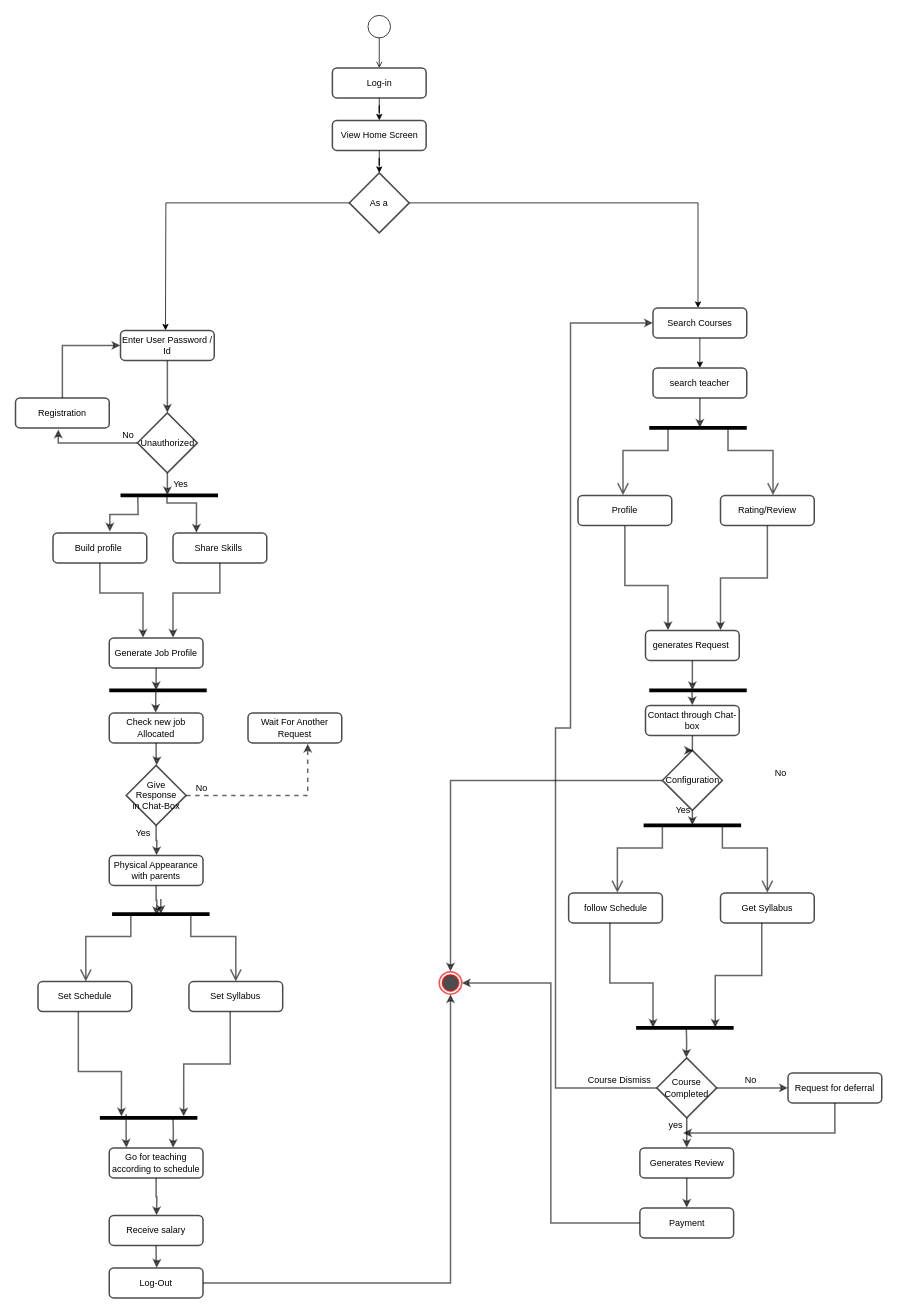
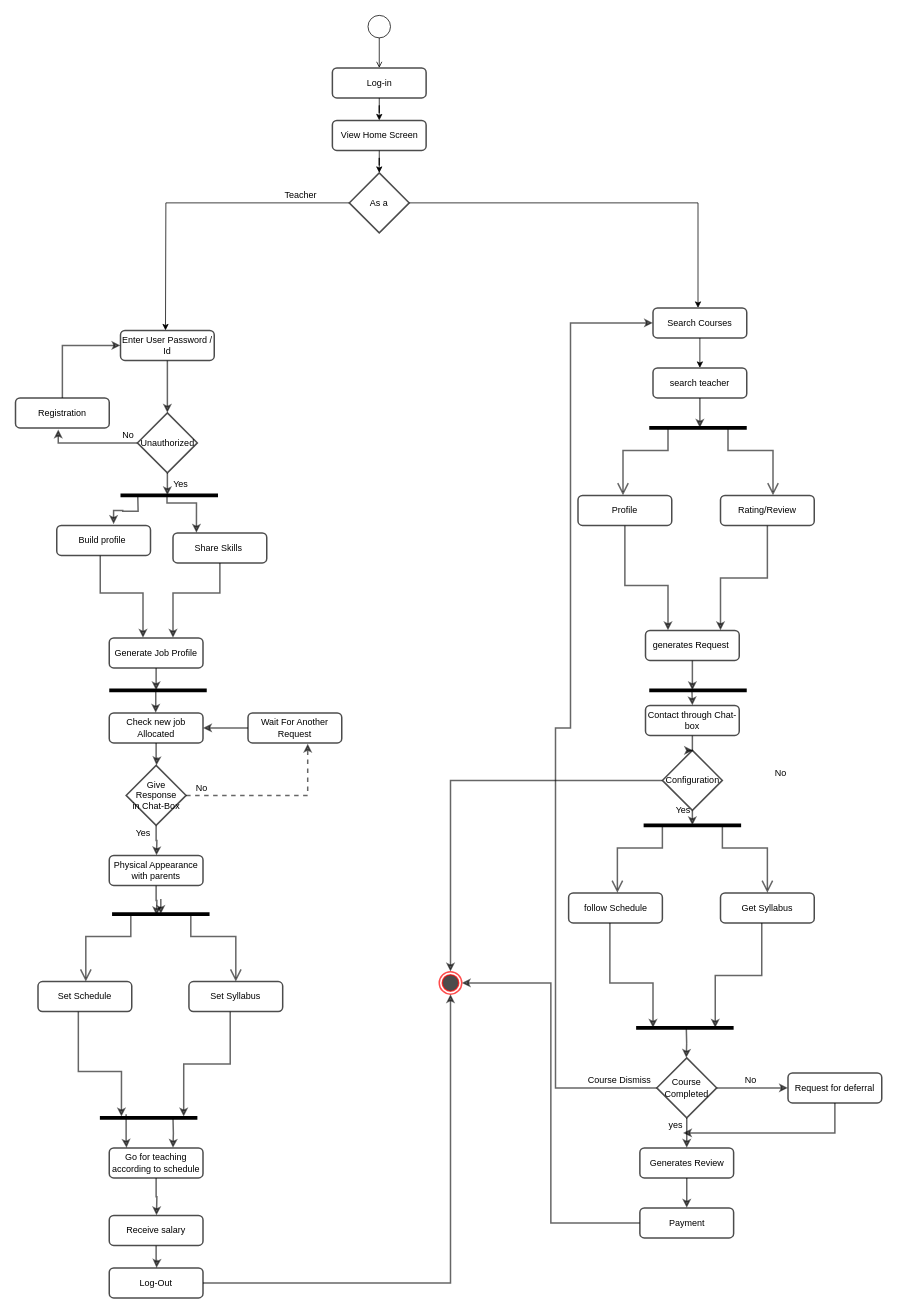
none -> (300, 195)
(100, 548) -> (104, 540)
none -> (228, 728)
